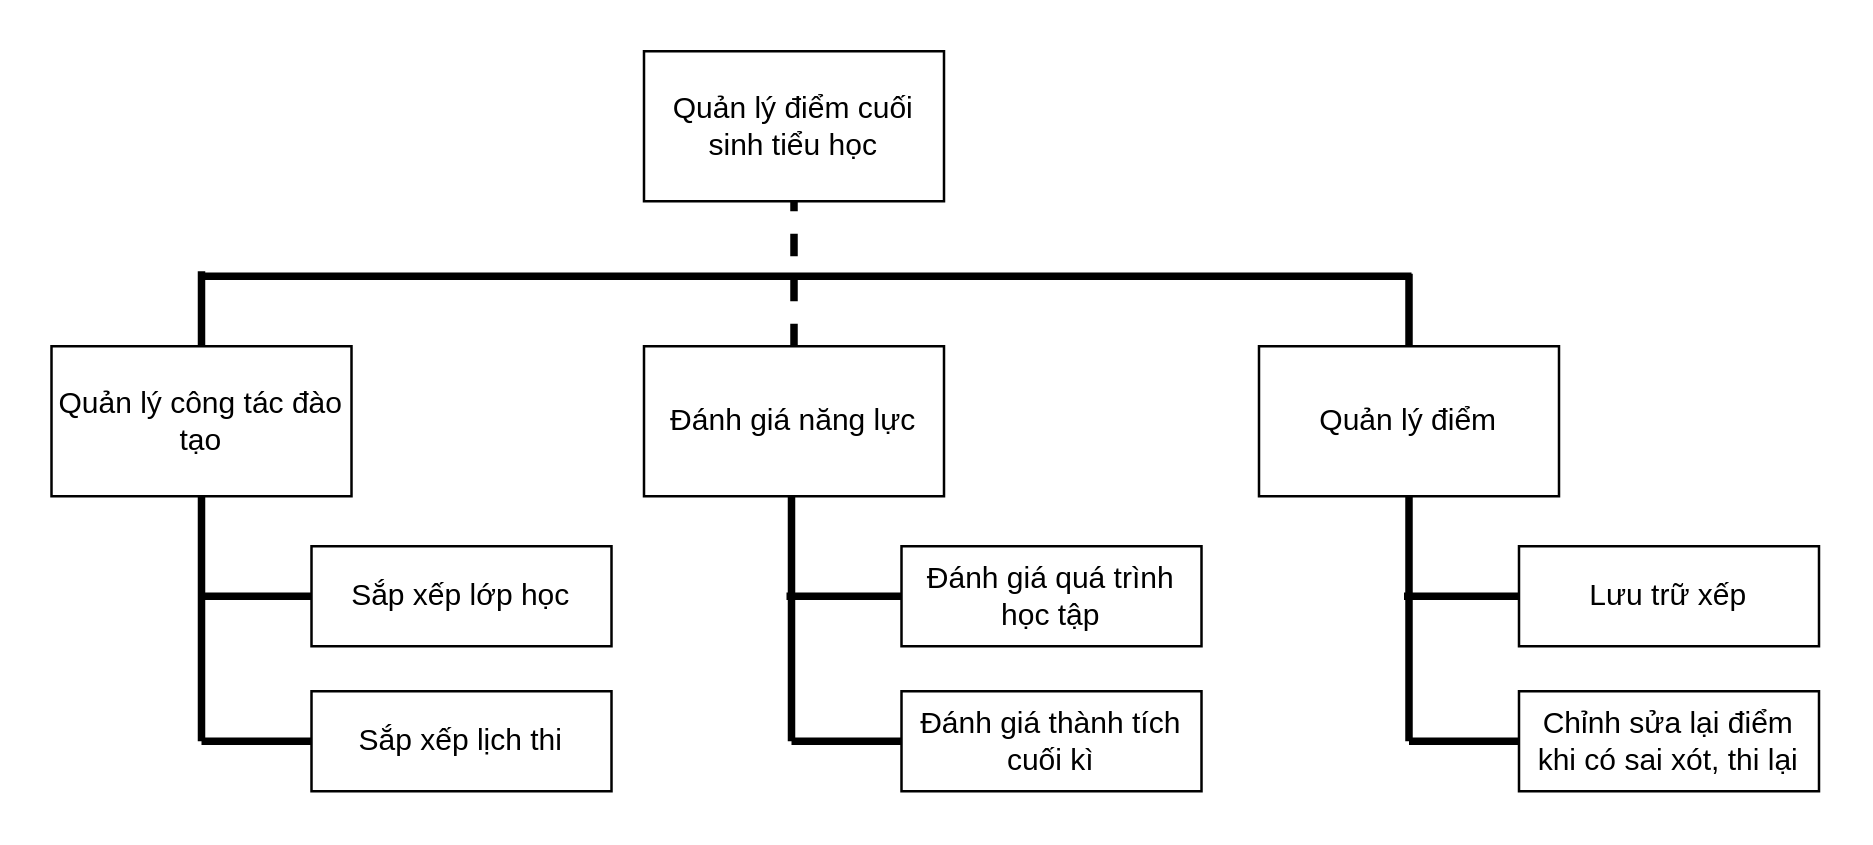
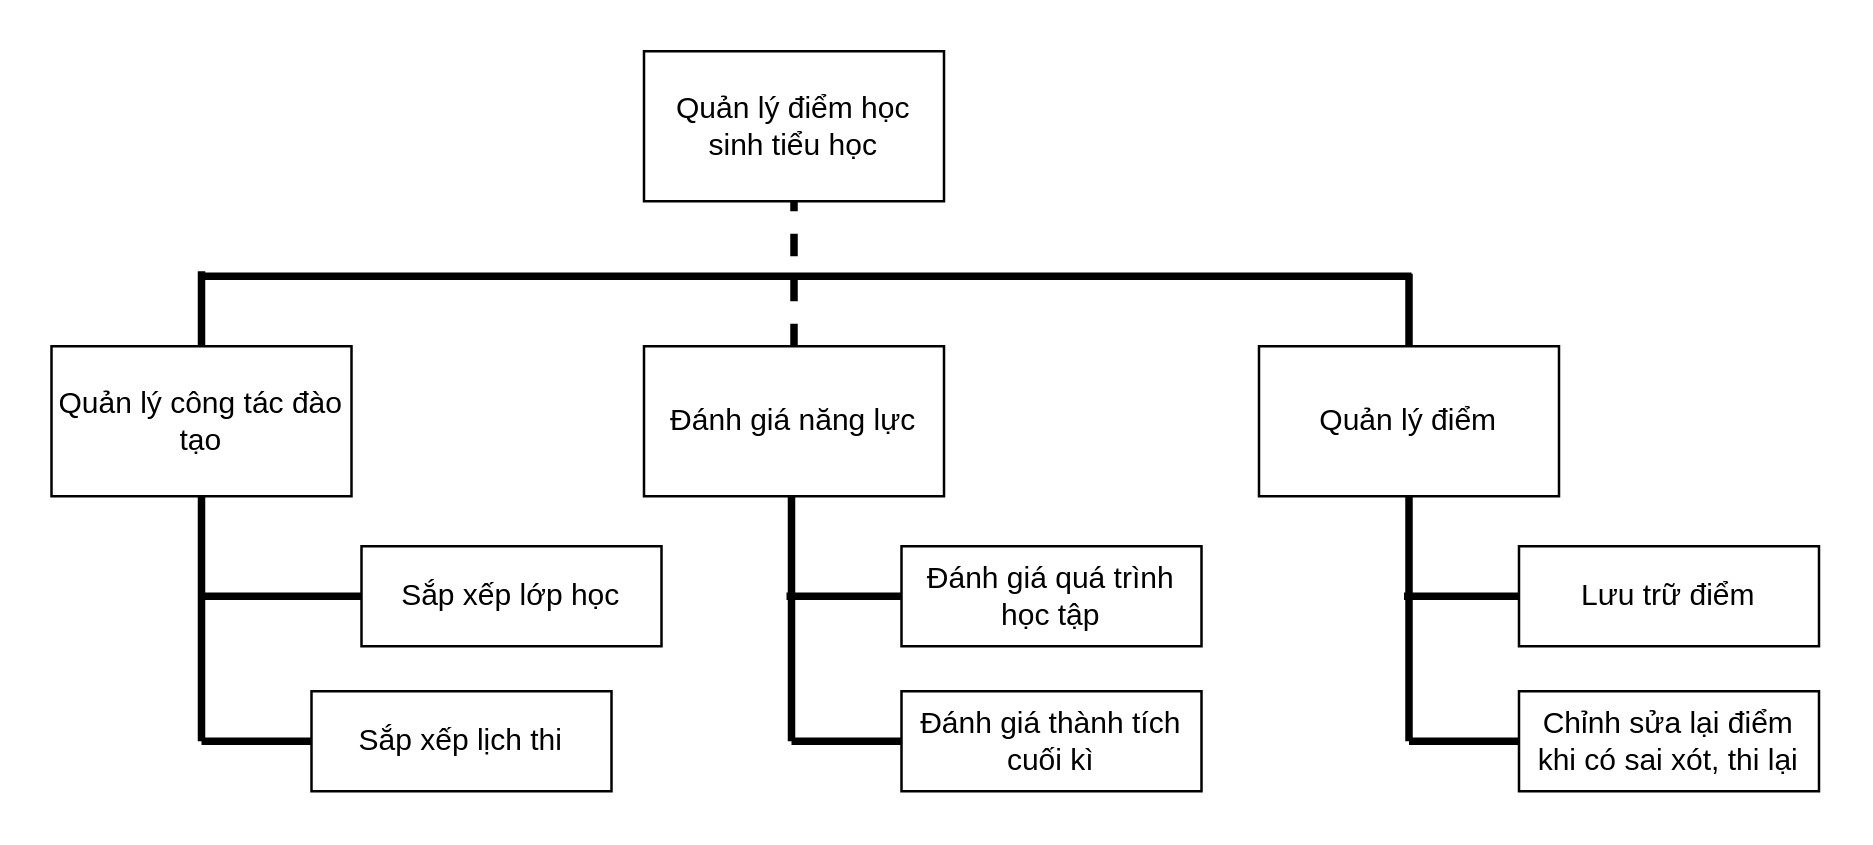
(794, 126) -> (794, 126)
(461, 596) -> (511, 596)
(1669, 596) -> (1669, 596)
